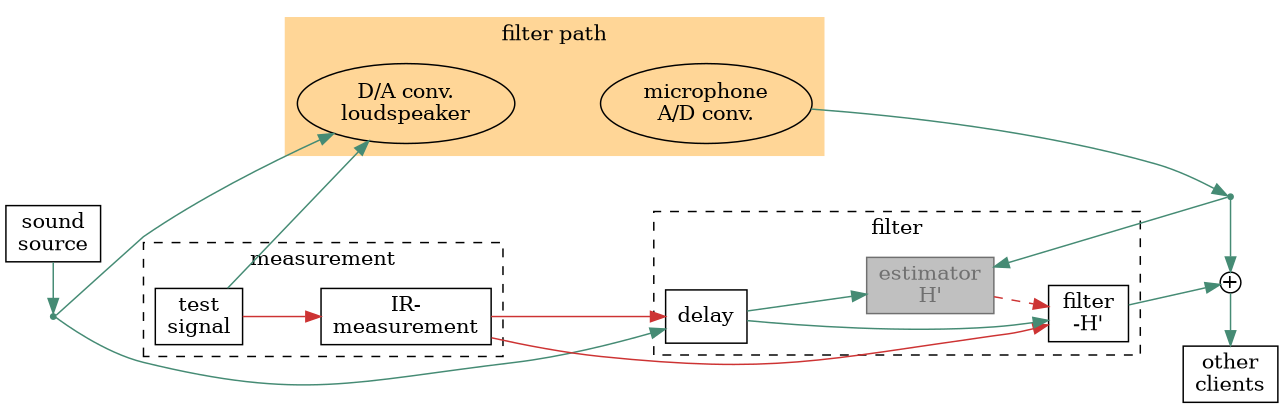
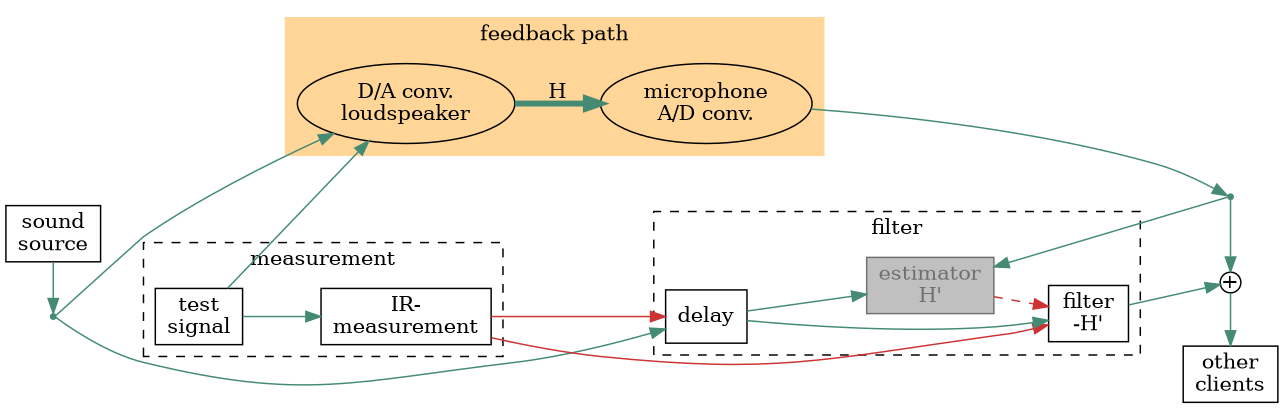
(555, 35) -> (555, 35)
none -> (550, 104)
(274, 317) -> (274, 317)
